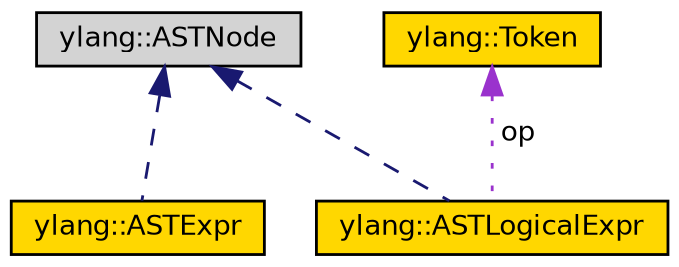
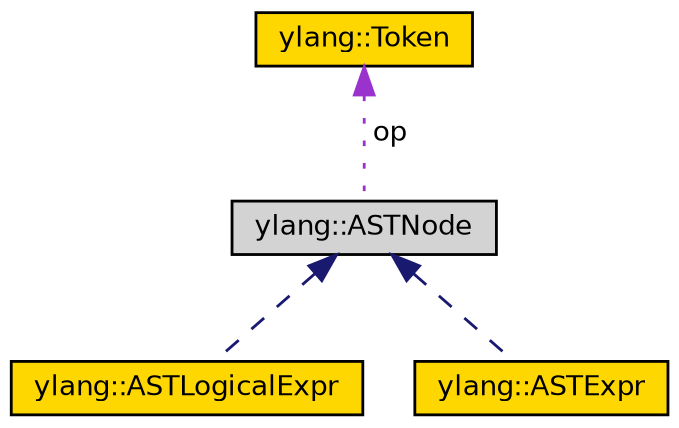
(492, 148) -> (364, 148)
